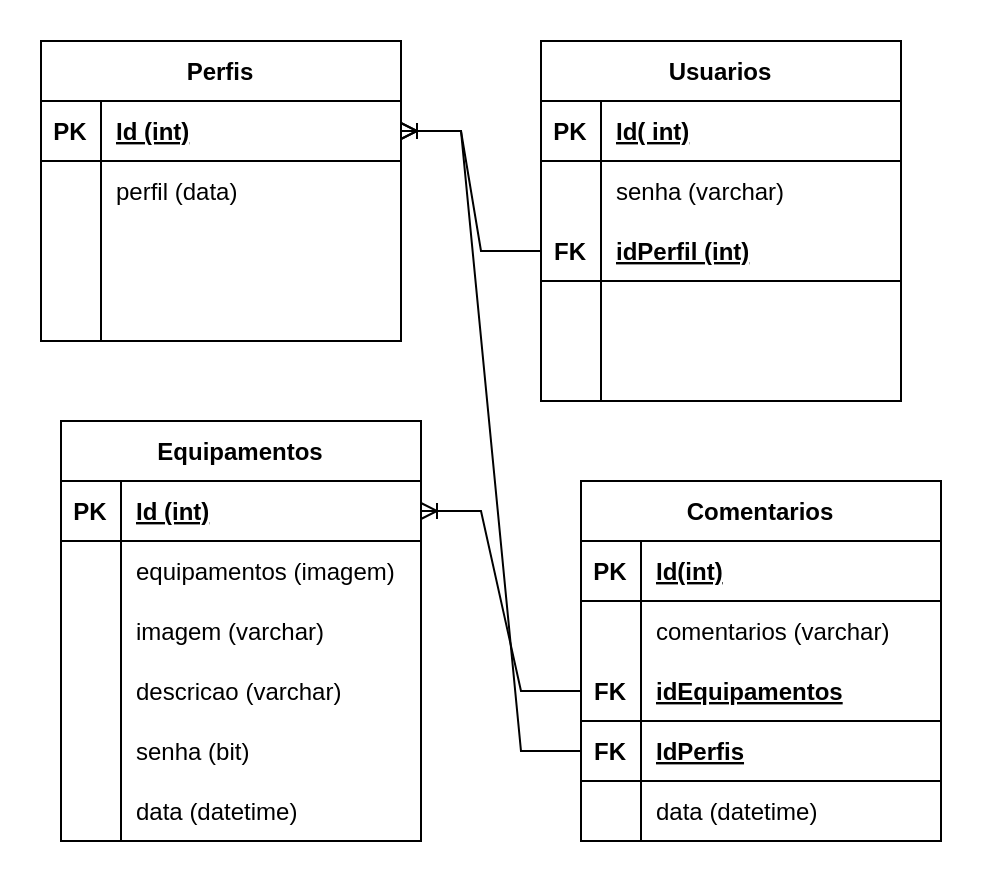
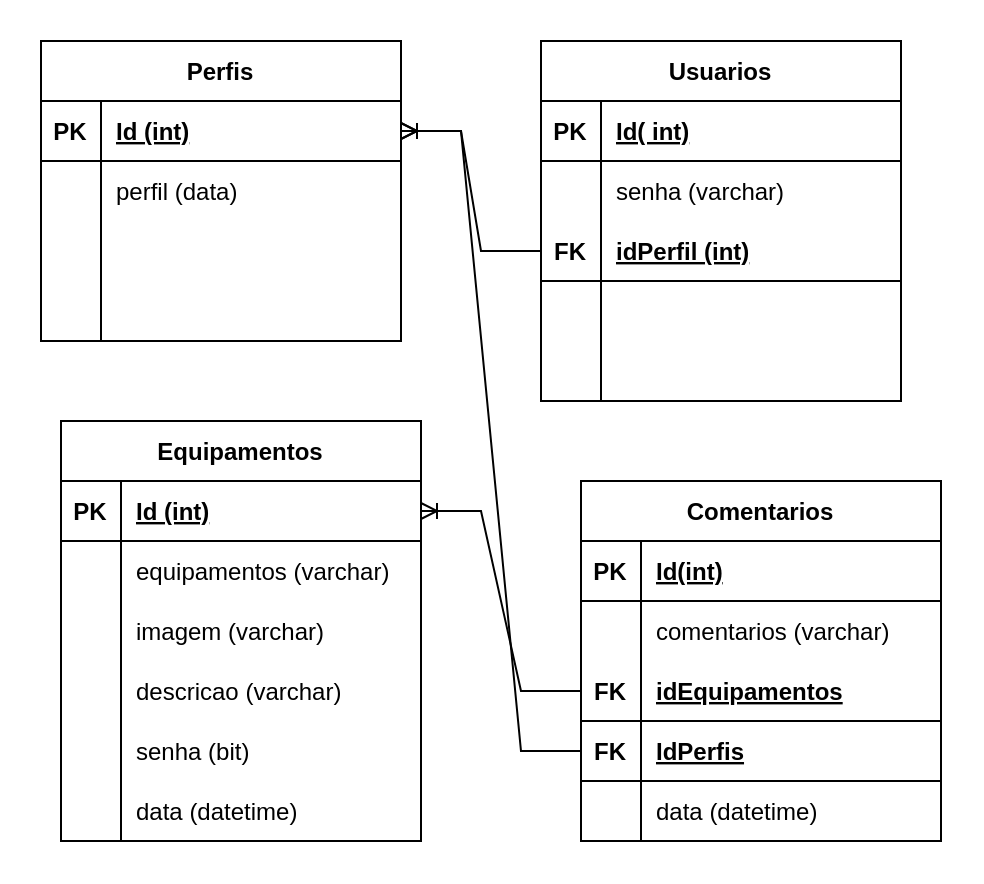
(268, 572) -> (278, 572)
